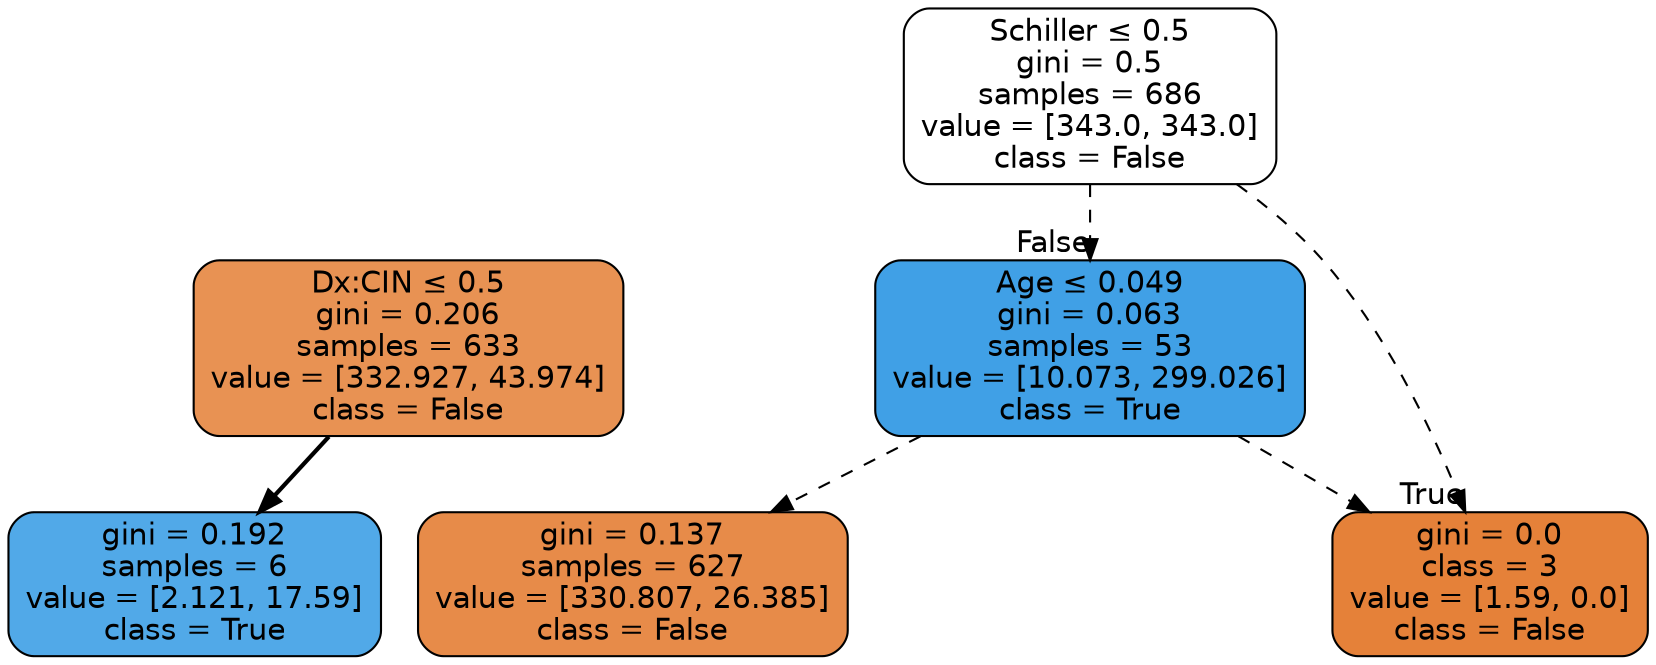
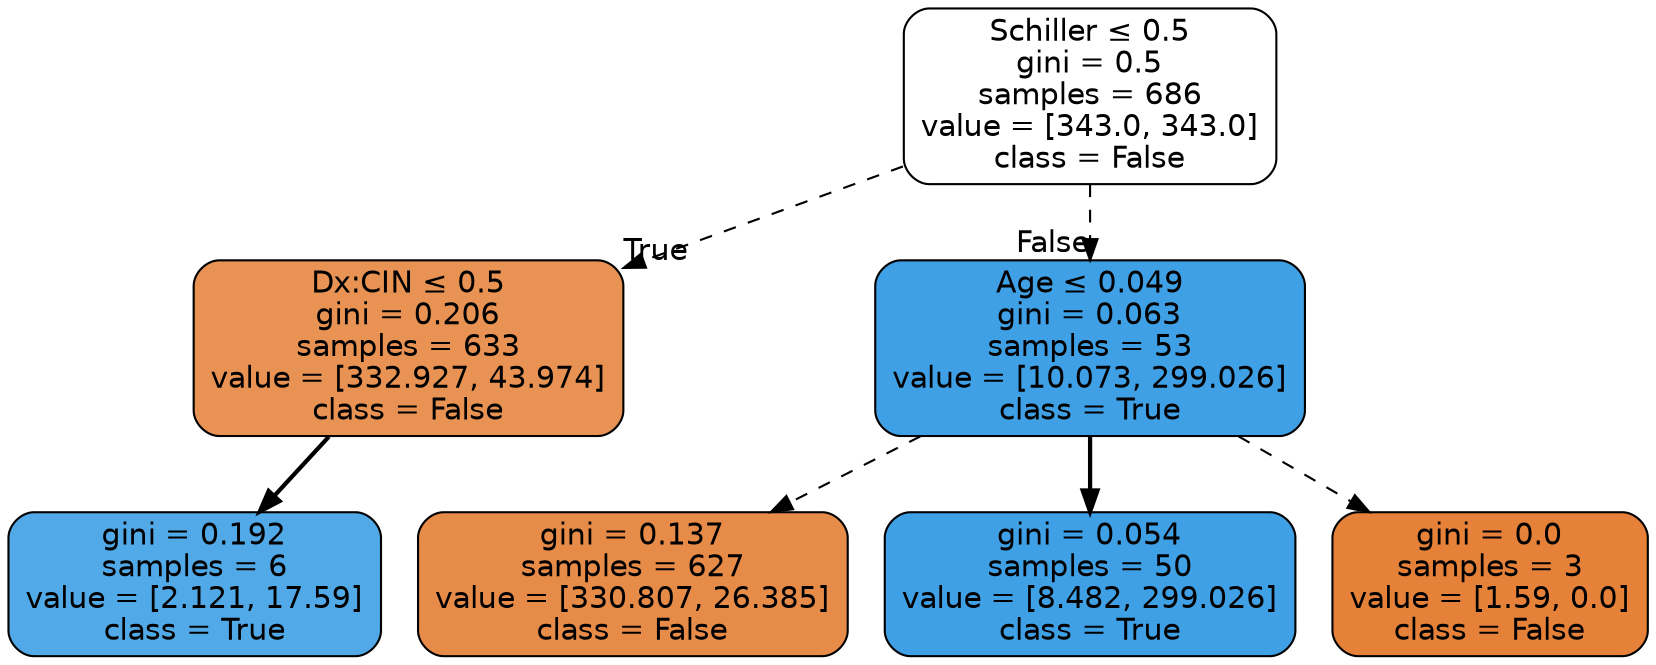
(1369, 322) -> (773, 214)
(1490, 567) -> (1490, 567)
none -> (1090, 584)
